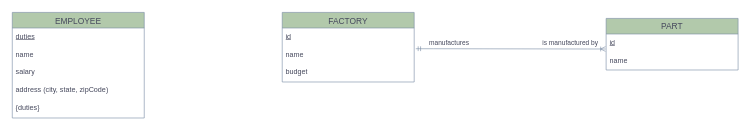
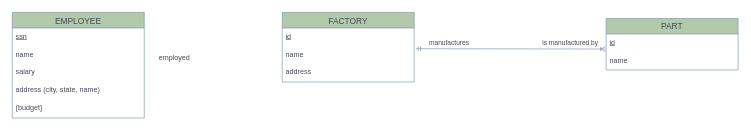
(27, 36) -> (22, 36)
none -> (174, 57)
(298, 72) -> (300, 72)
(70, 90) -> (65, 90)
(31, 108) -> (32, 108)
